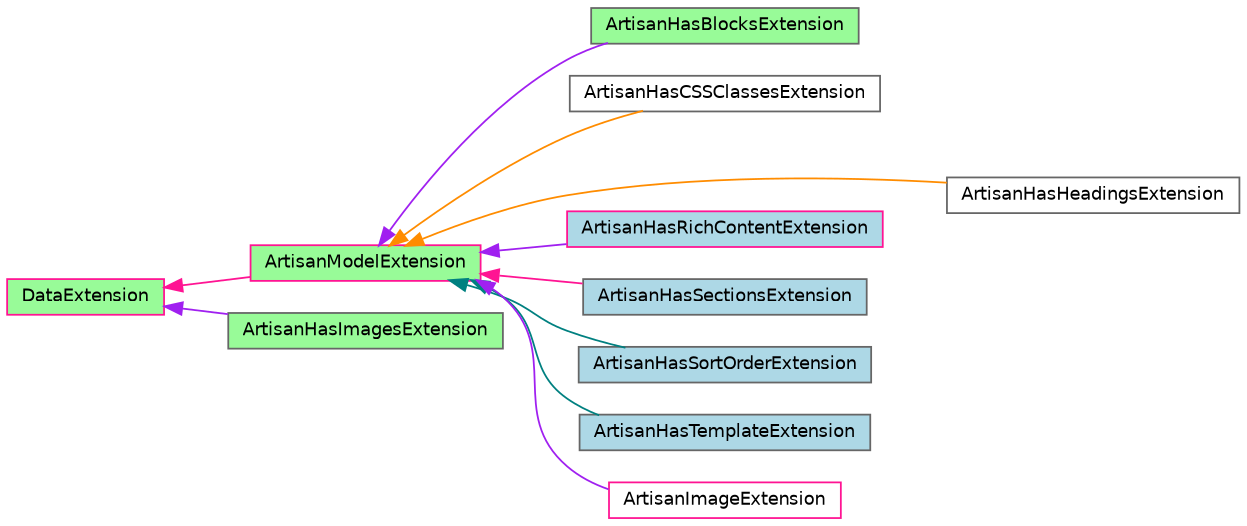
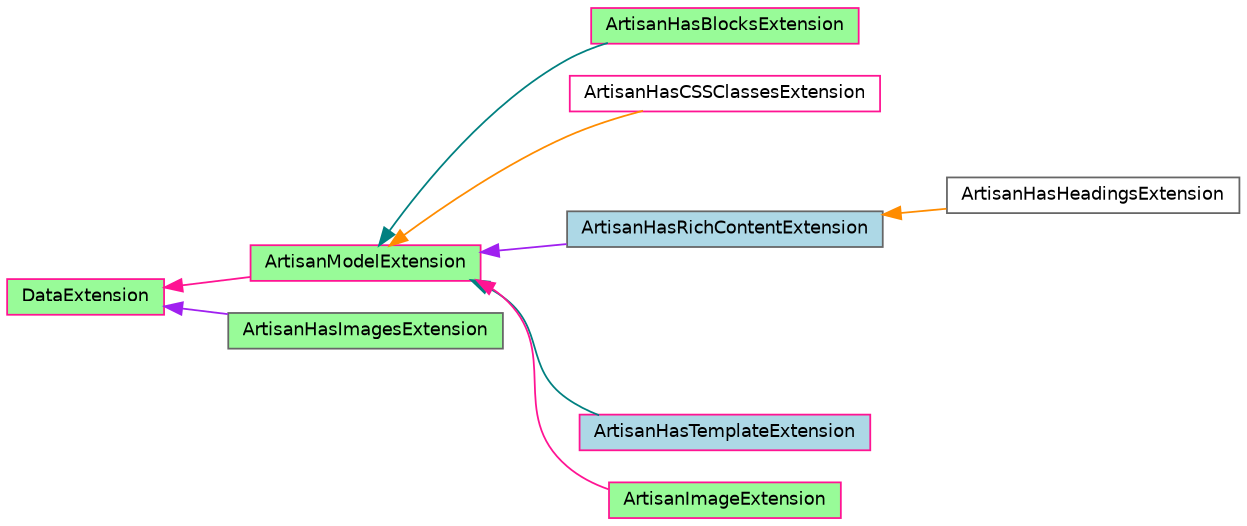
(725, 26) -> (725, 26)
(725, 94) -> (725, 94)
(486, 121) -> (486, 121)
(681, 183) -> (924, 211)
(725, 229) -> (725, 229)
(725, 297) -> none
(725, 365) -> none
(536, 399) -> (536, 399)
(725, 432) -> (725, 432)
(725, 500) -> (725, 500)
